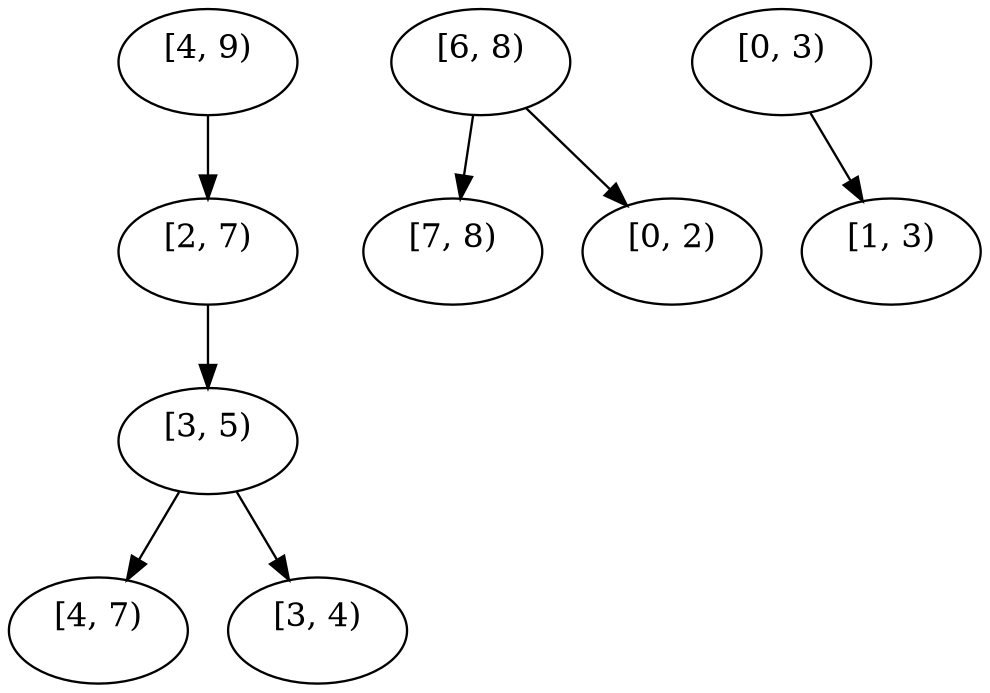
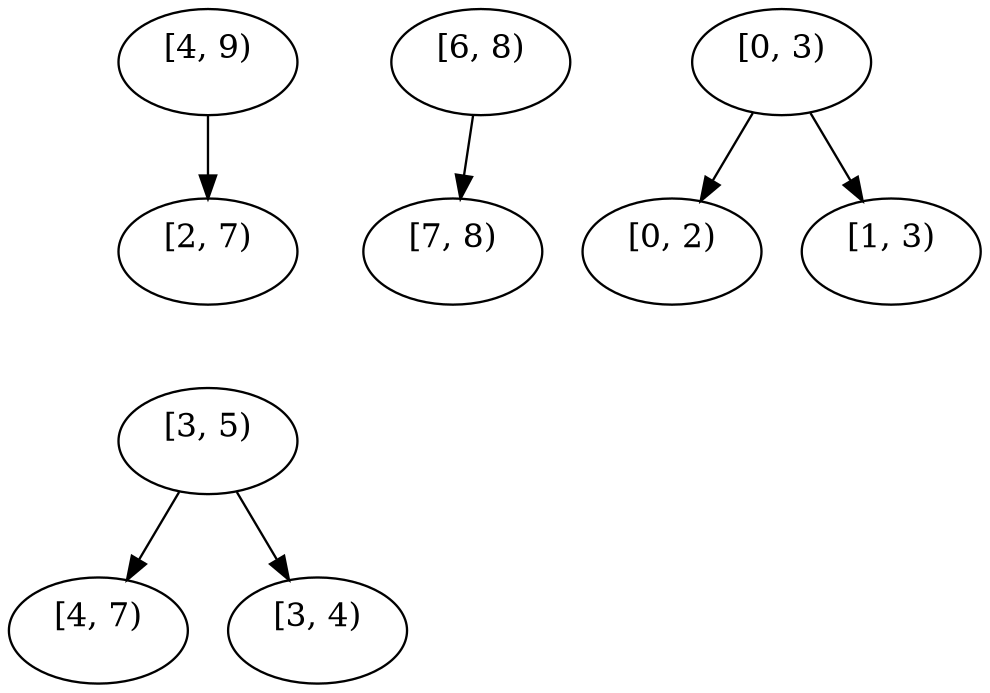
(568, 149) -> (733, 147)
(208, 334) -> none
